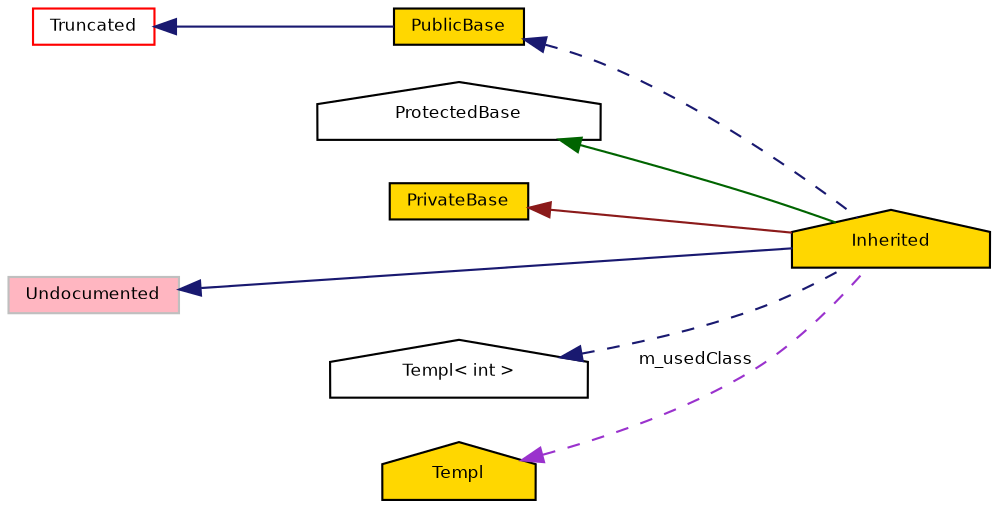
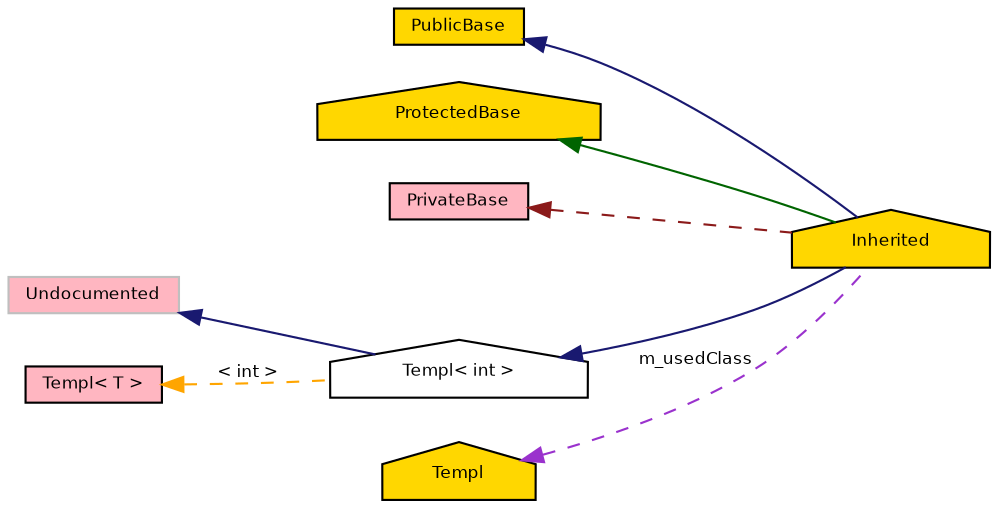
(94, 27) -> none
(459, 114) -> (459, 114)
(709, 117) -> (709, 117)
(459, 201) -> (459, 201)
(671, 221) -> (671, 221)
(497, 268) -> (288, 336)
(718, 322) -> (718, 322)
none -> (94, 385)
